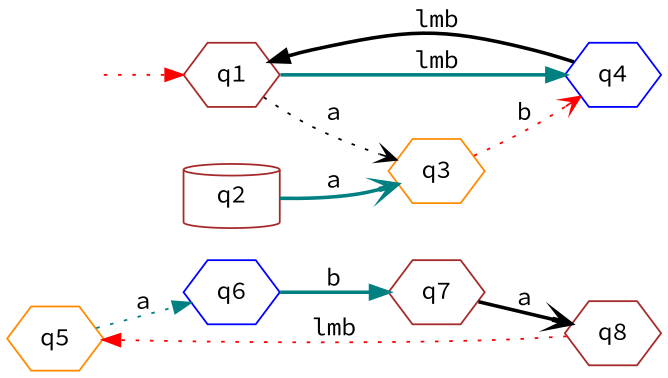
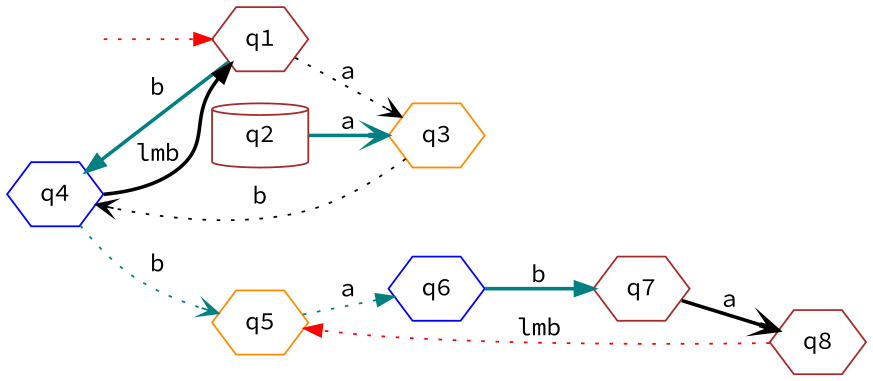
(437, 61) -> (158, 88)
(521, 133) -> (266, 218)
none -> (134, 277)
